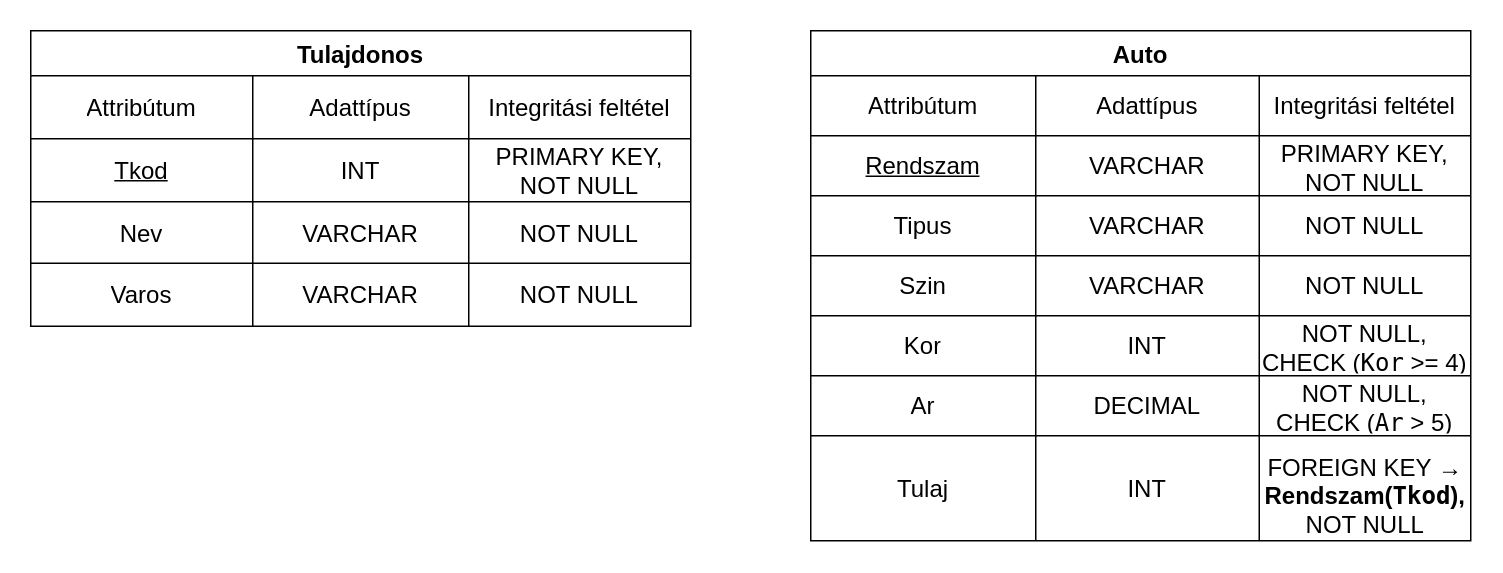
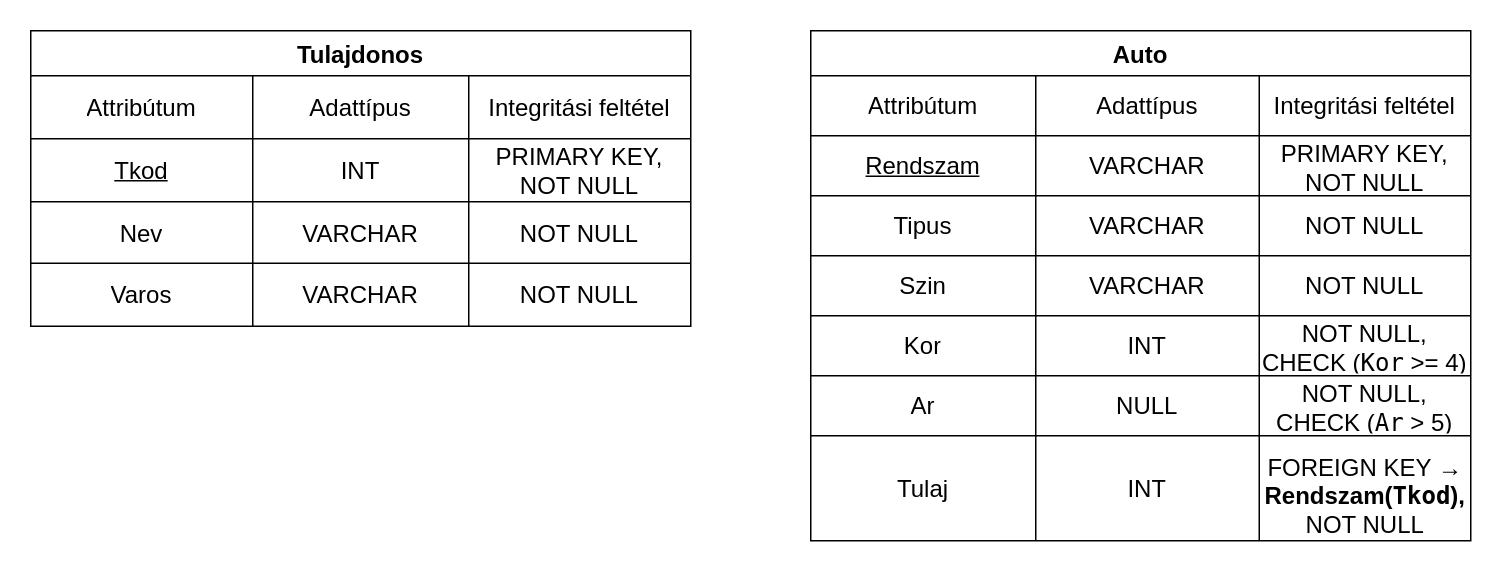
(1148, 406) -> (1148, 406)
